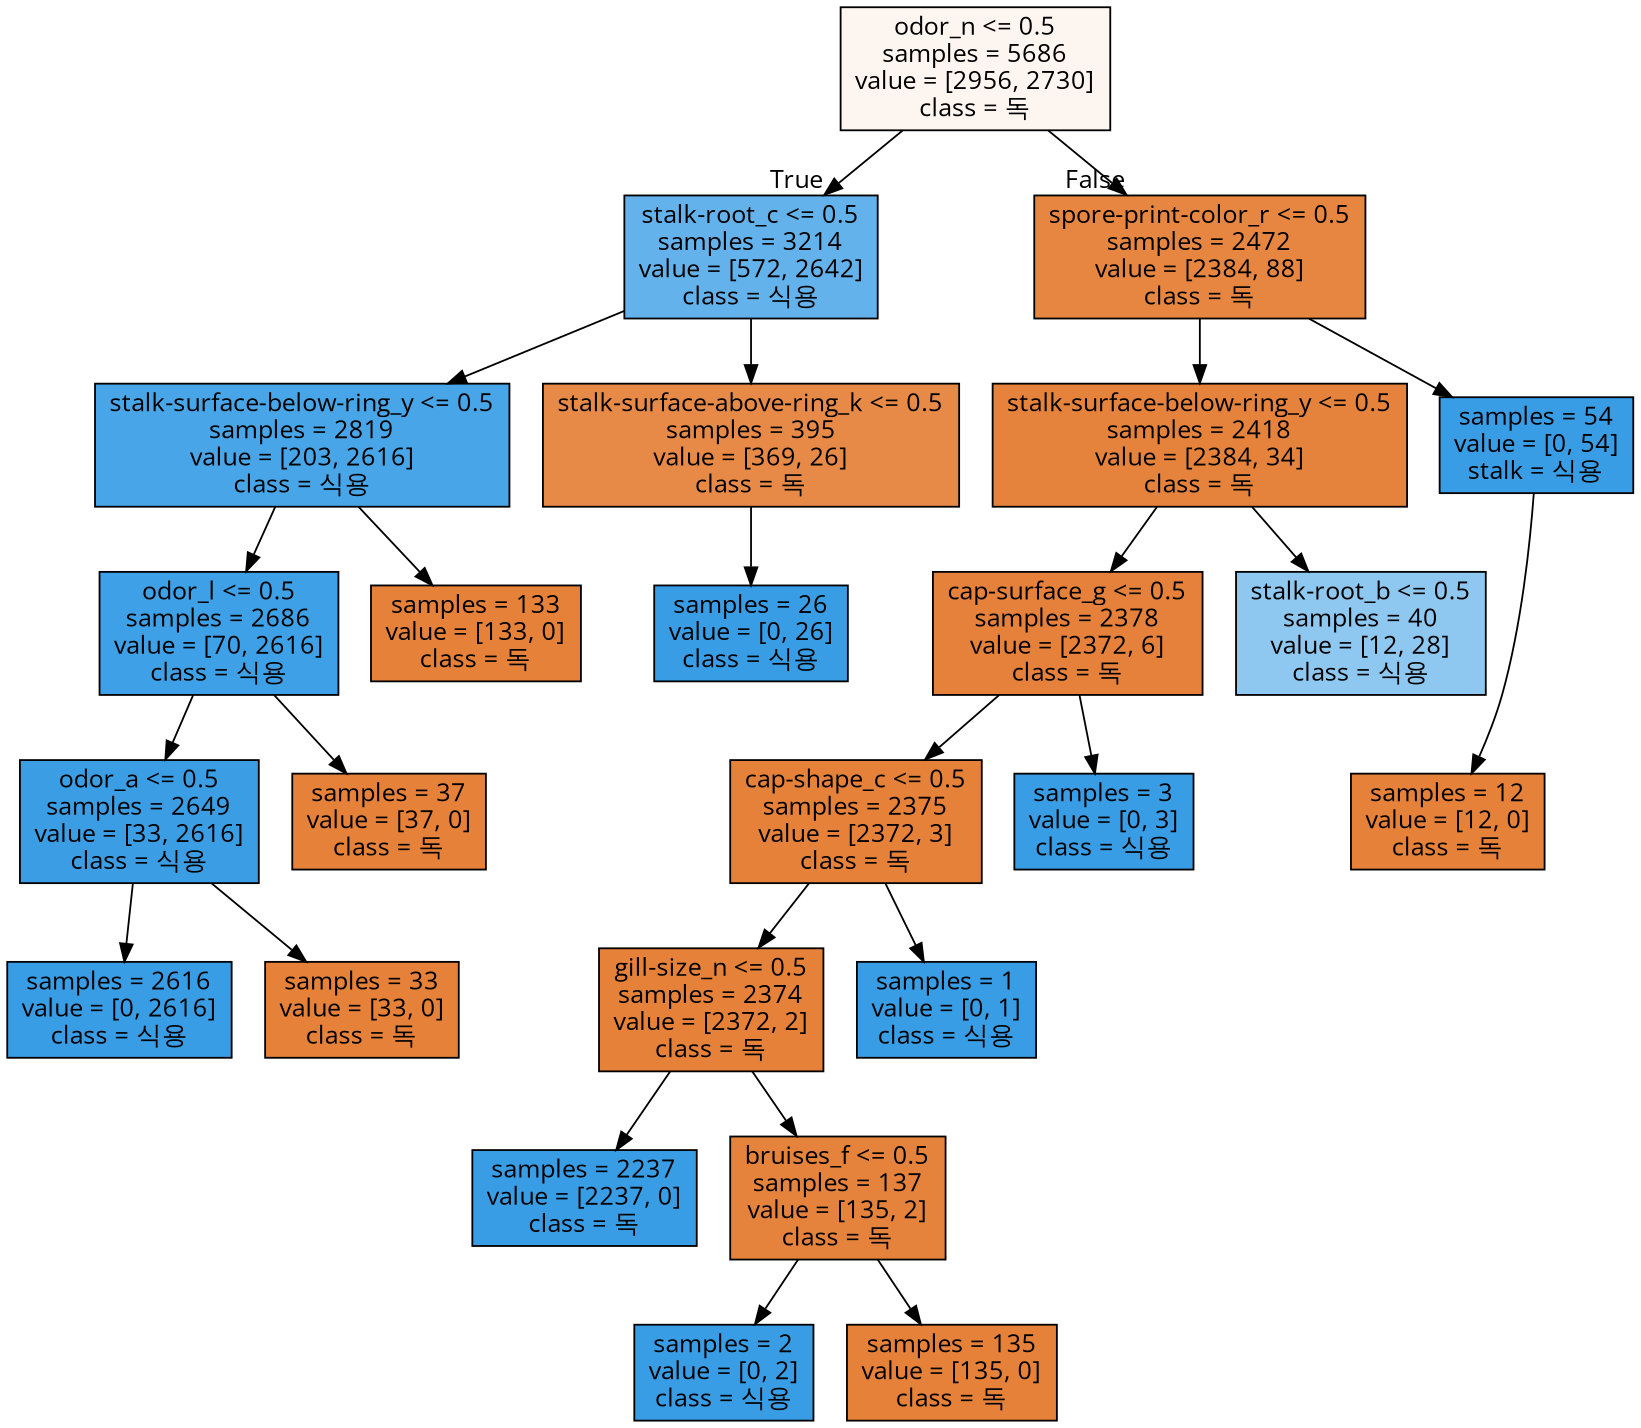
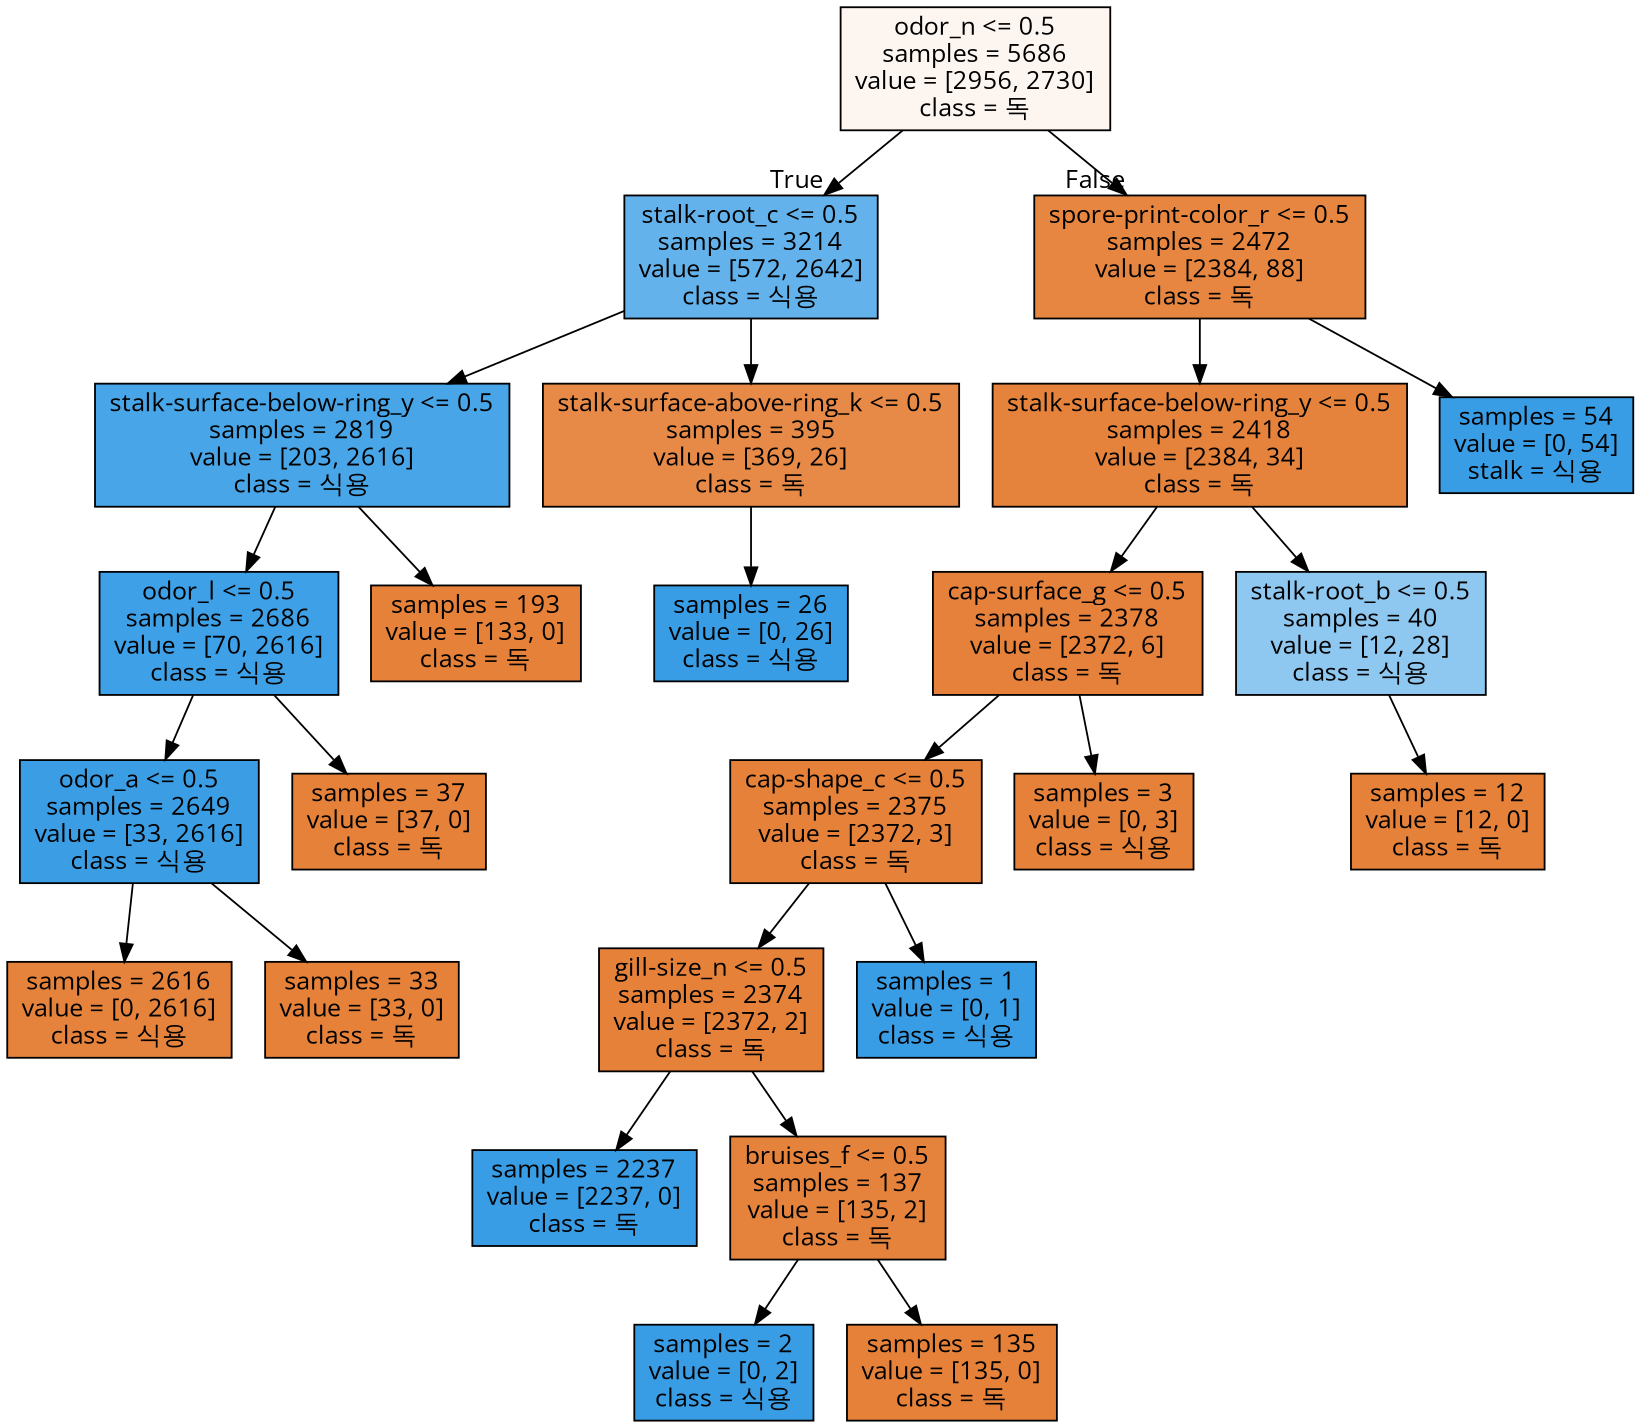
(1517, 627) -> (1404, 726)
(476, 633) -> (476, 633)
(1104, 822) -> (1104, 822)
(119, 1010) -> (119, 1010)
